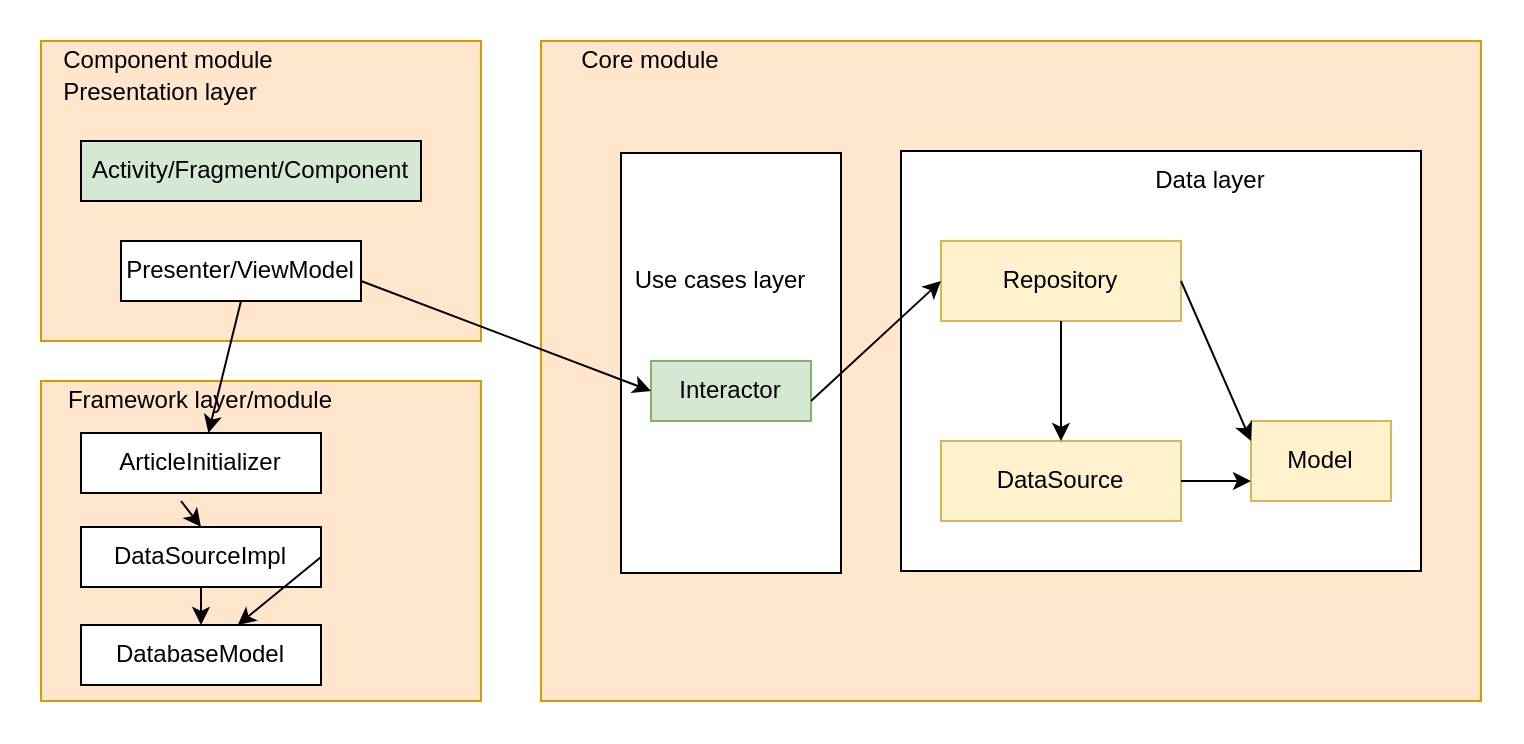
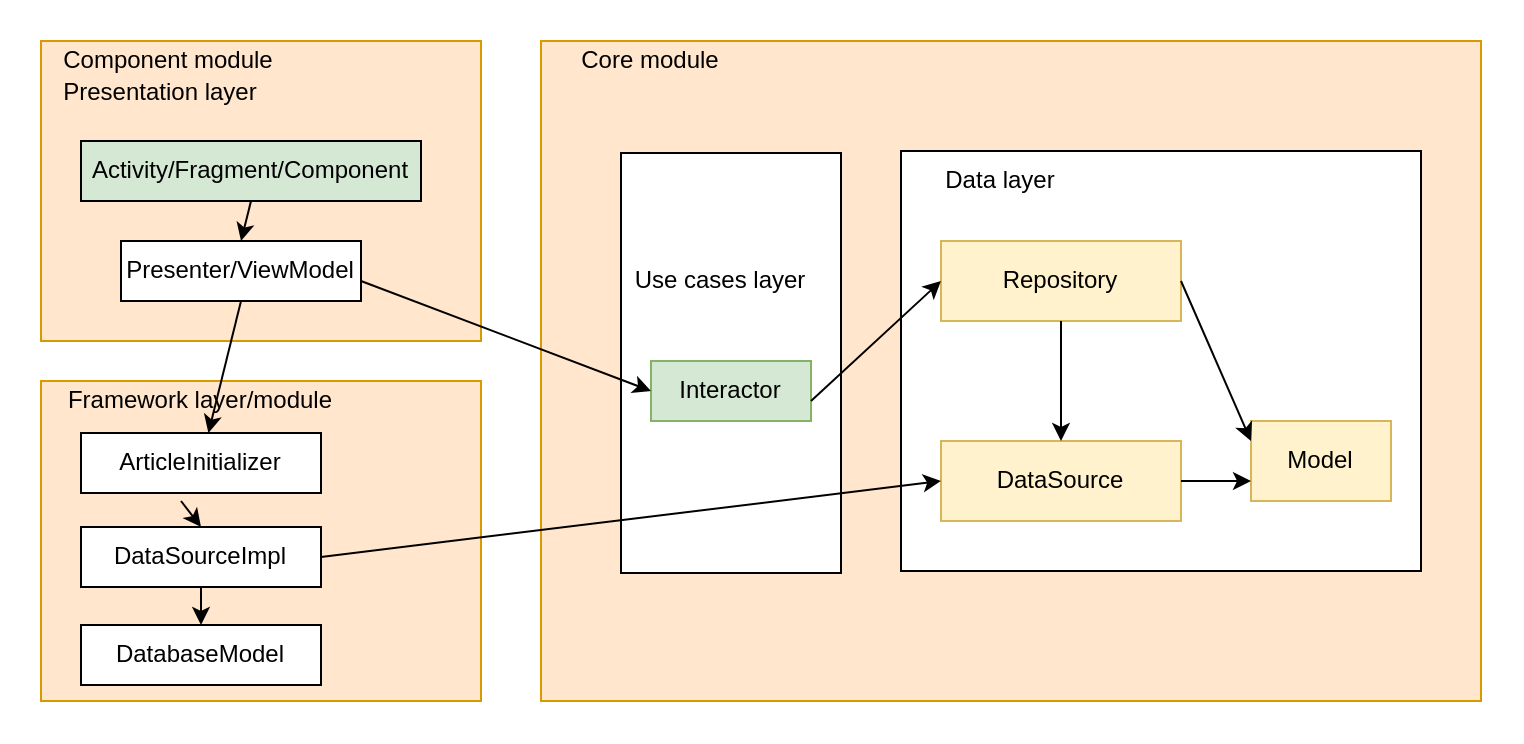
(1211, 181) -> (1001, 181)
none -> (248, 215)
(284, 587) -> (624, 520)
